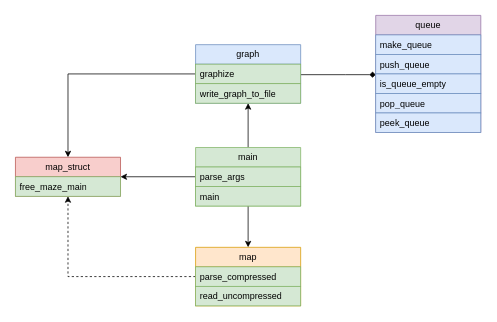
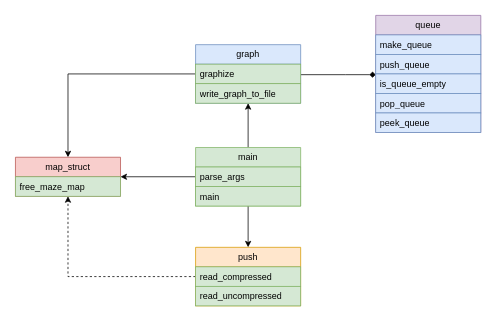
(54, 187) -> (53, 187)
(248, 257) -> (248, 257)
(240, 277) -> (238, 277)
